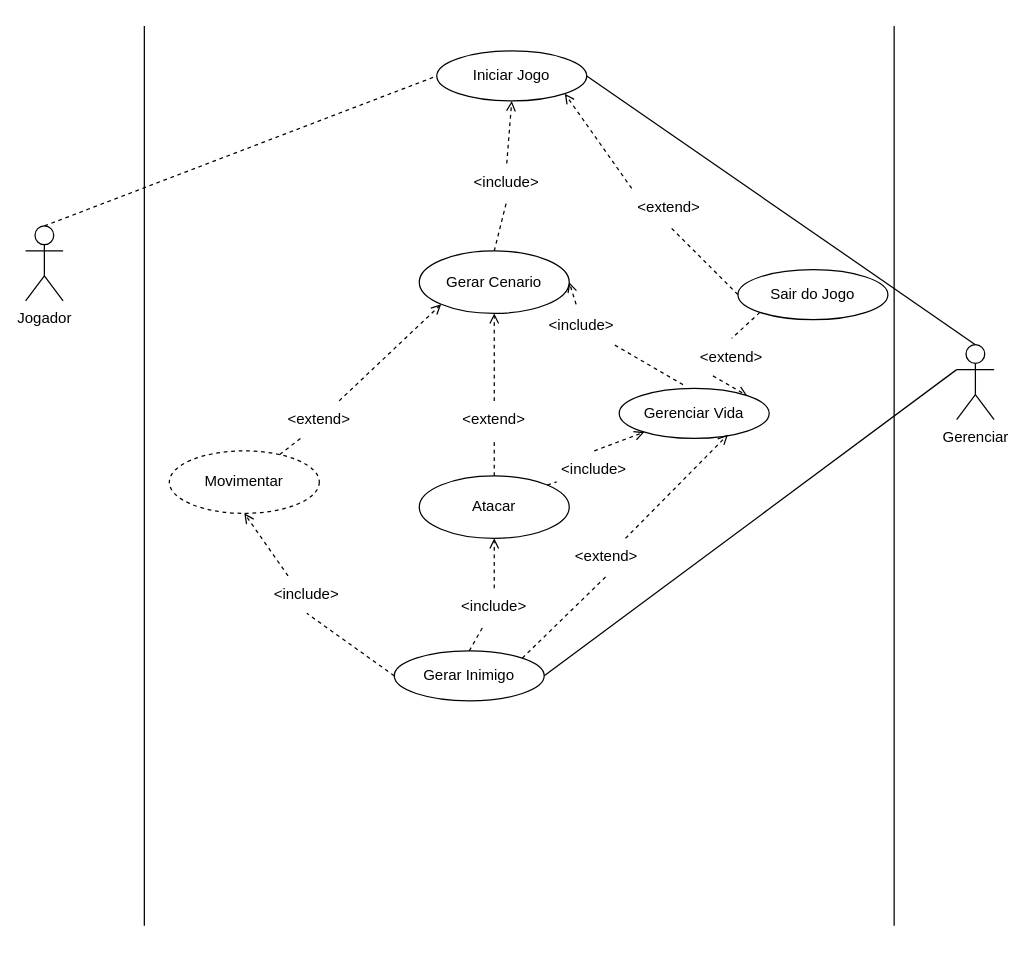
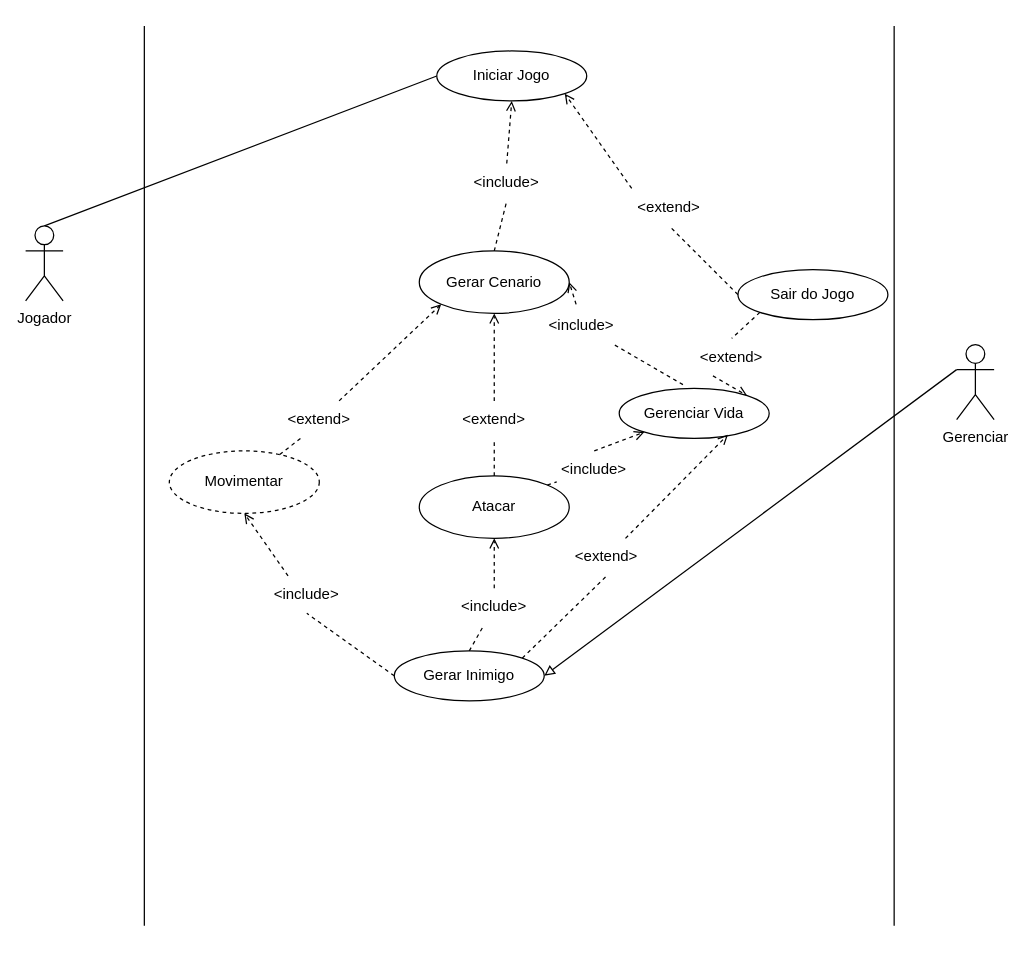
(242, 150) -> (242, 150)
(781, 210) -> none
(550, 671) -> (554, 668)
